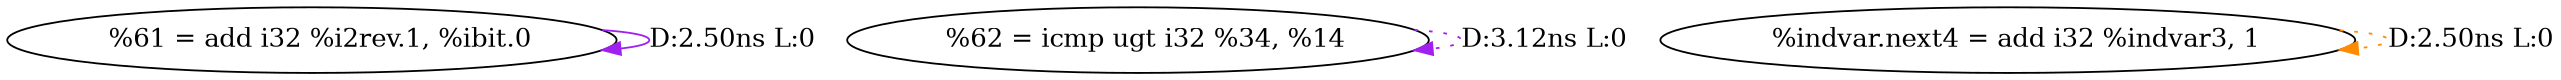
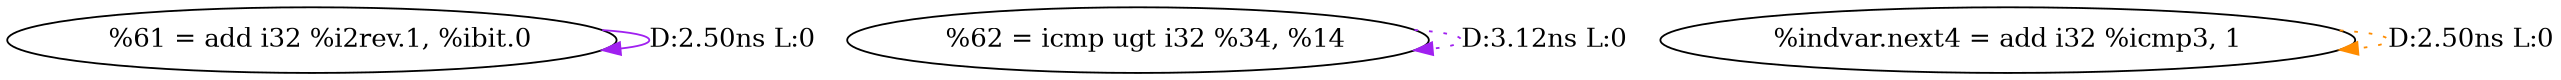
(2008, 40) -> (2008, 40)
